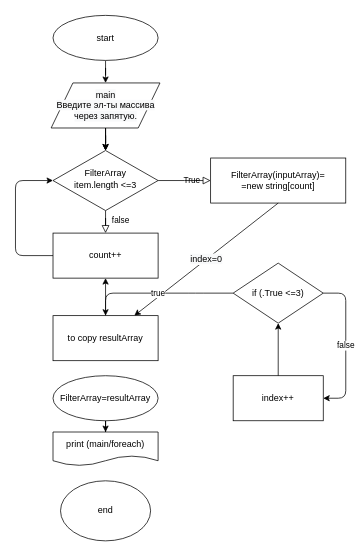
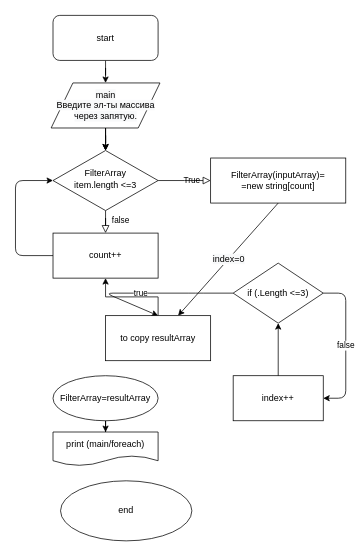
(105, 38) -> (105, 38)
(278, 293) -> (278, 293)
(105, 338) -> (158, 338)
(105, 510) -> (126, 510)
